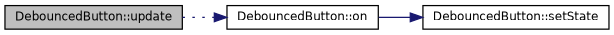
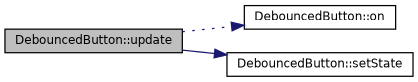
(395, 17) -> (198, 52)
